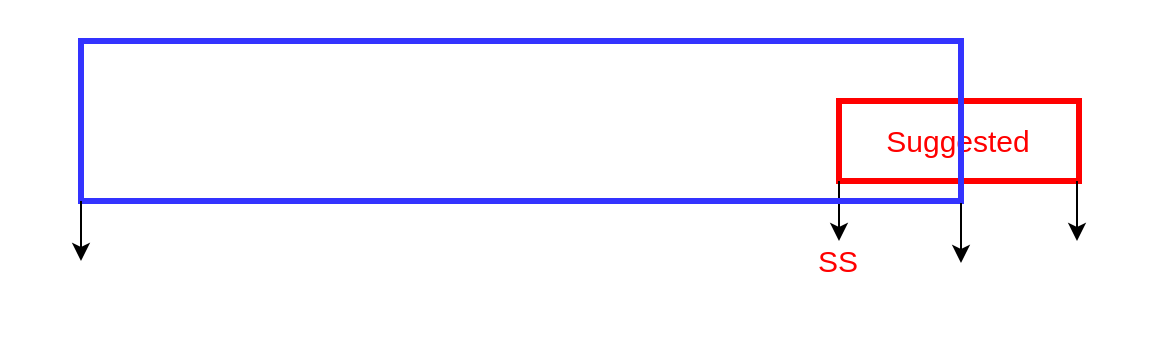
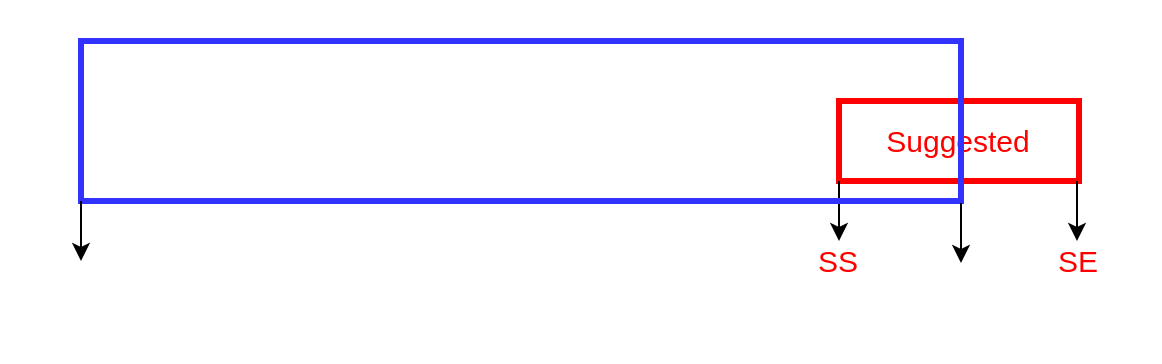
none -> (1079, 261)
